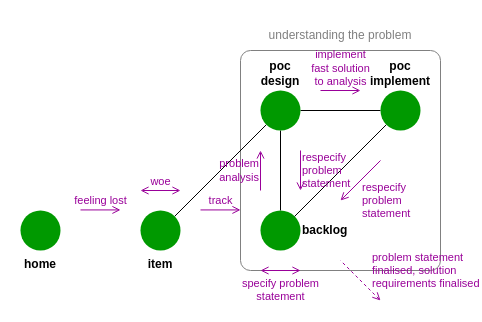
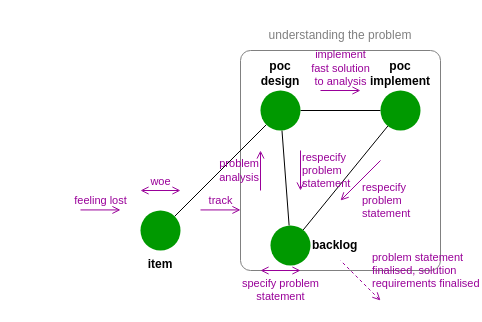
(41, 231) -> none
(281, 231) -> (291, 246)
